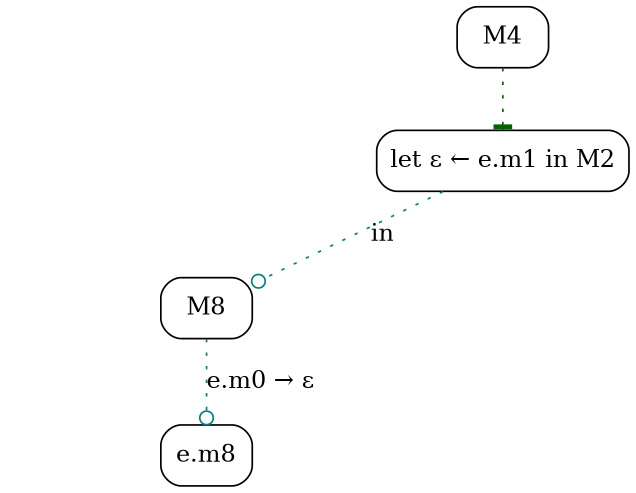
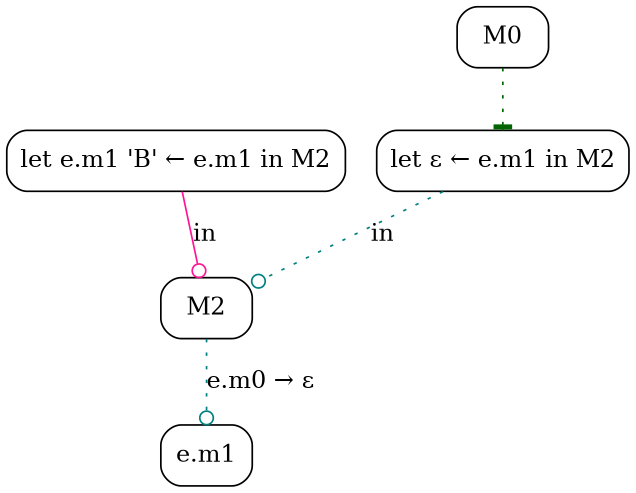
(503, 37) -> (503, 37)
none -> (176, 161)
(207, 308) -> (207, 308)
(207, 455) -> (207, 455)
